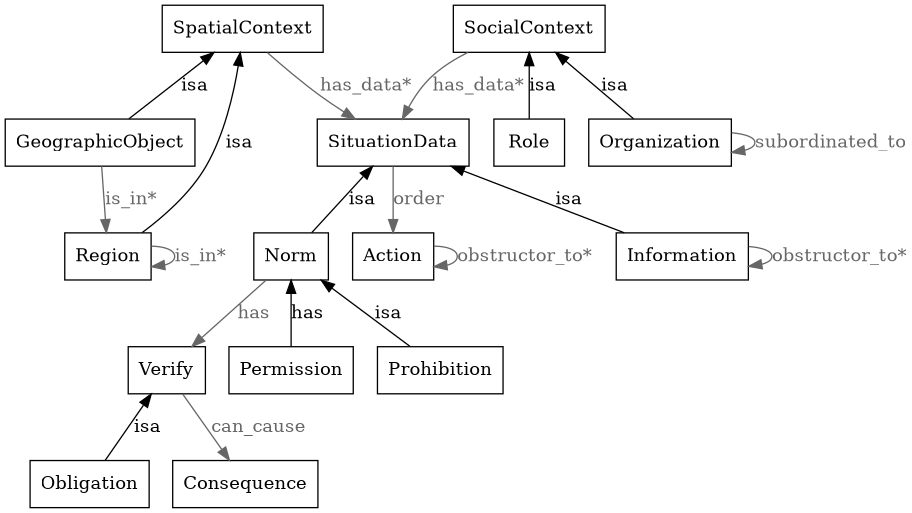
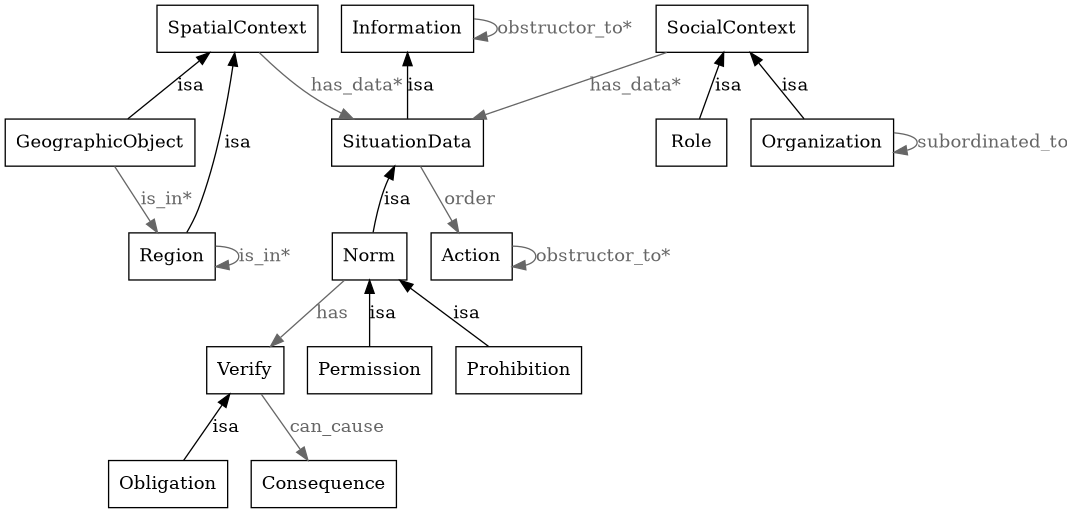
(544, 202) -> (408, 92)
(307, 313) -> (383, 313)
